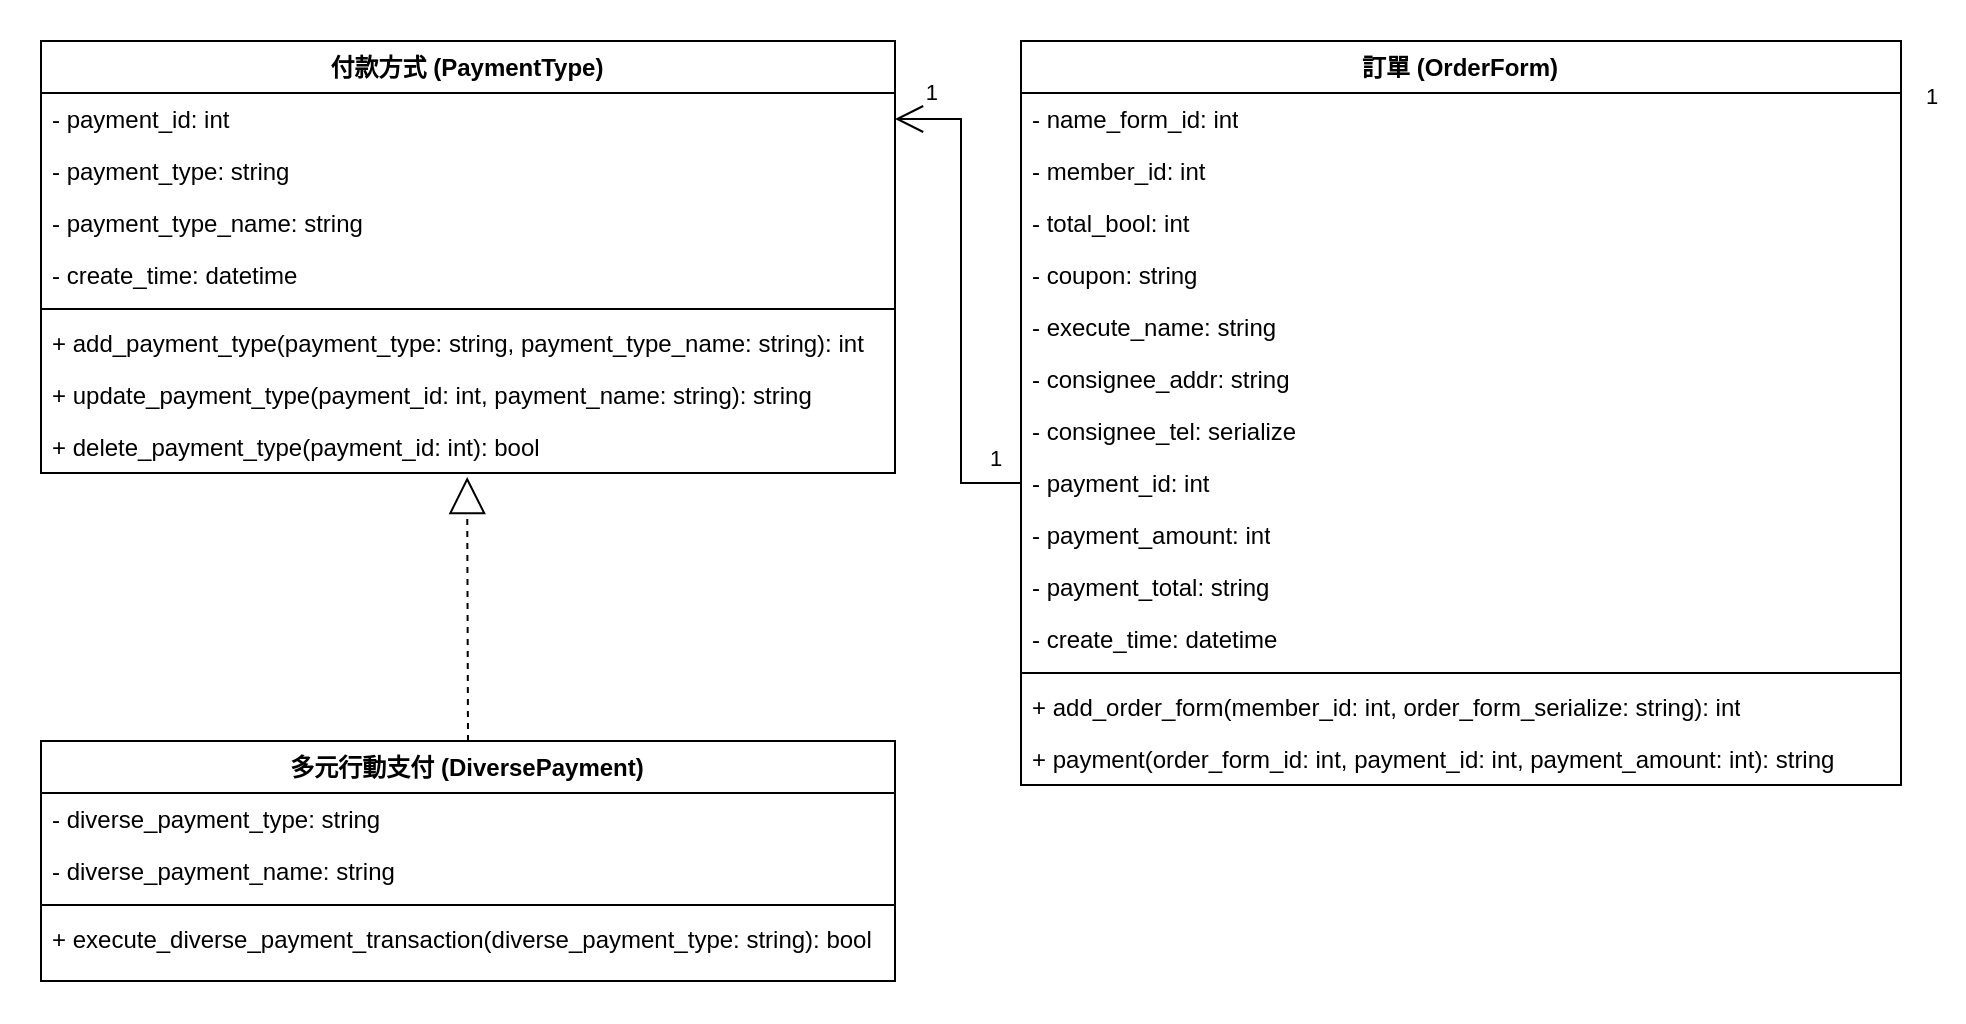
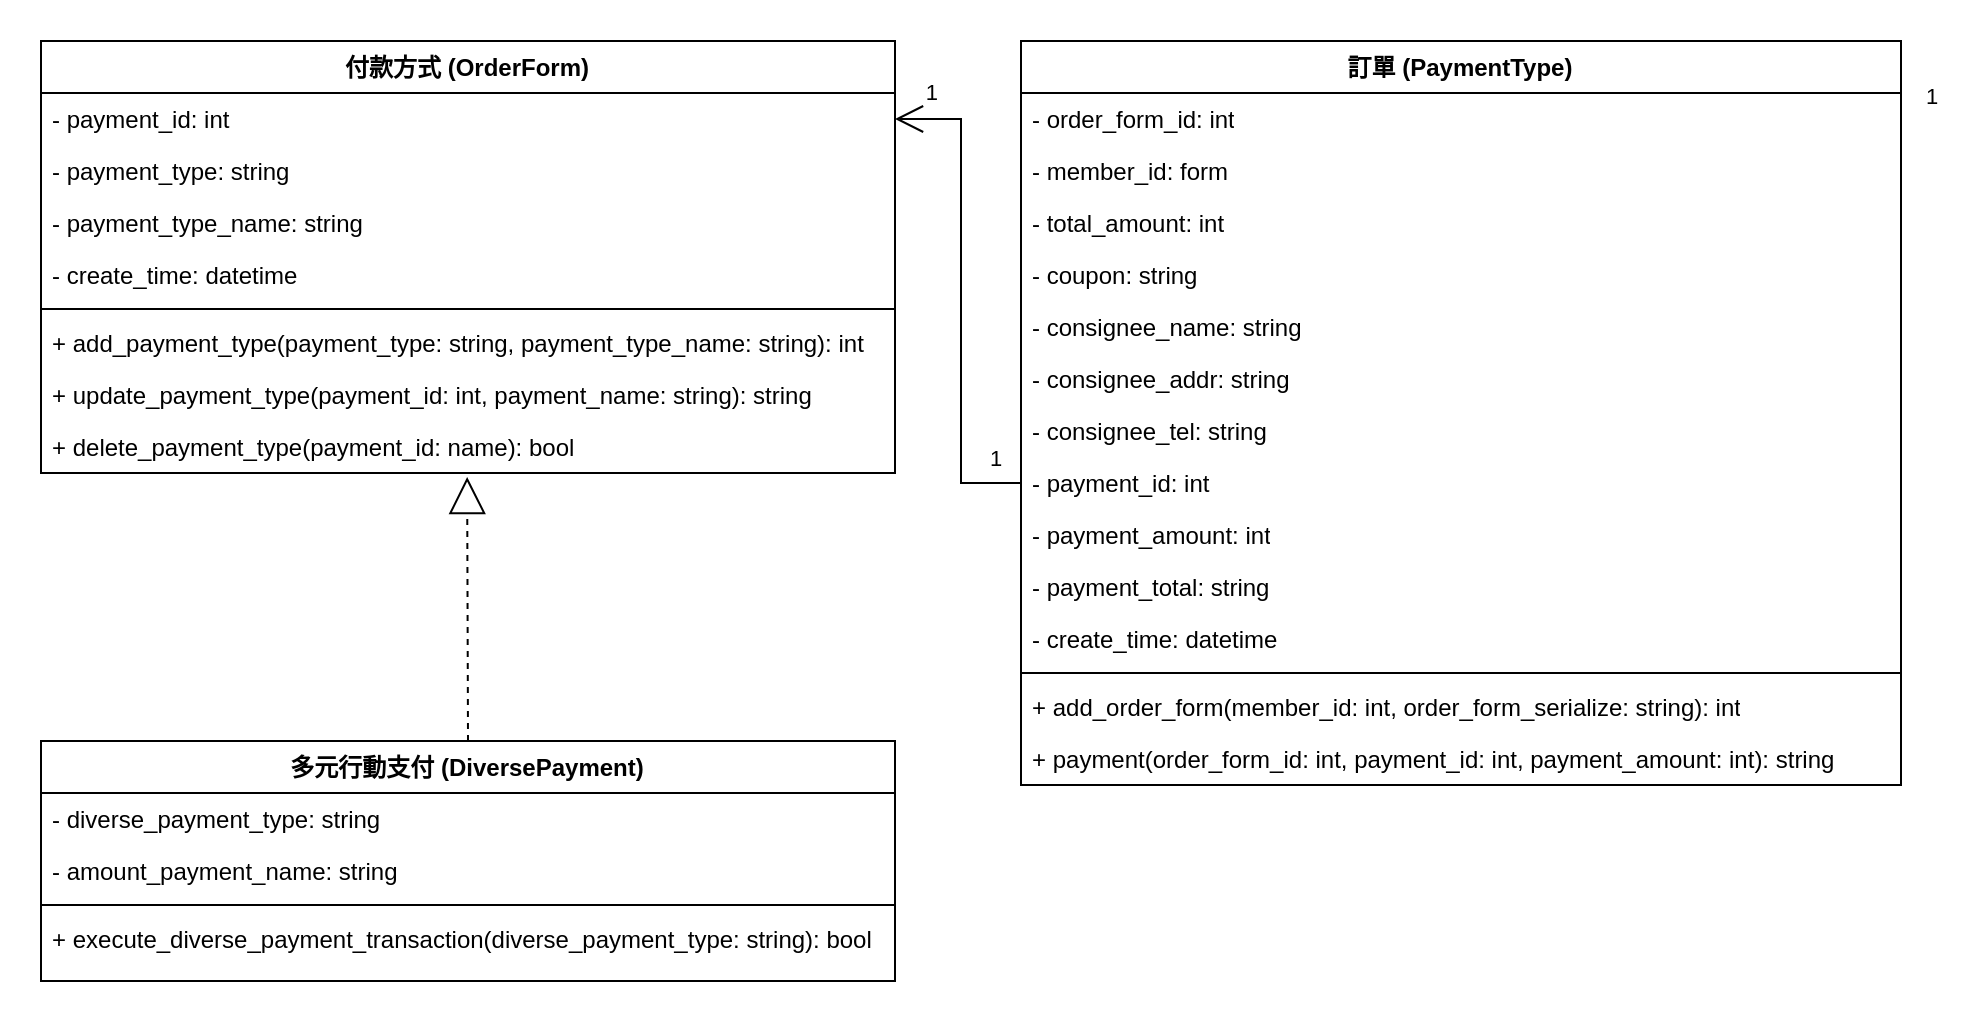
(468, 69) -> (468, 69)
(1461, 69) -> (1461, 69)
(1145, 121) -> (1152, 121)
(1125, 173) -> (1135, 173)
(1129, 225) -> (1145, 225)
(1168, 329) -> (1179, 329)
(1183, 433) -> (1169, 433)
(321, 449) -> (330, 449)
(239, 873) -> (235, 873)
